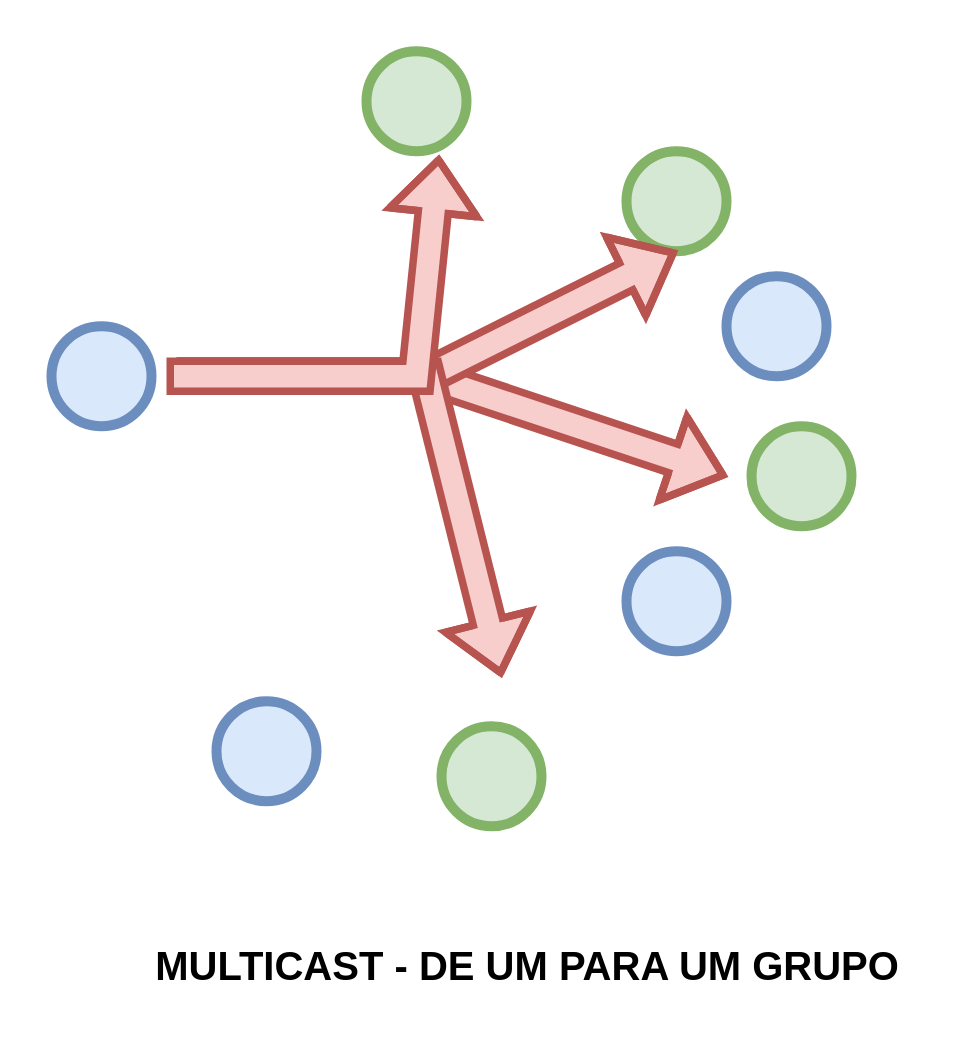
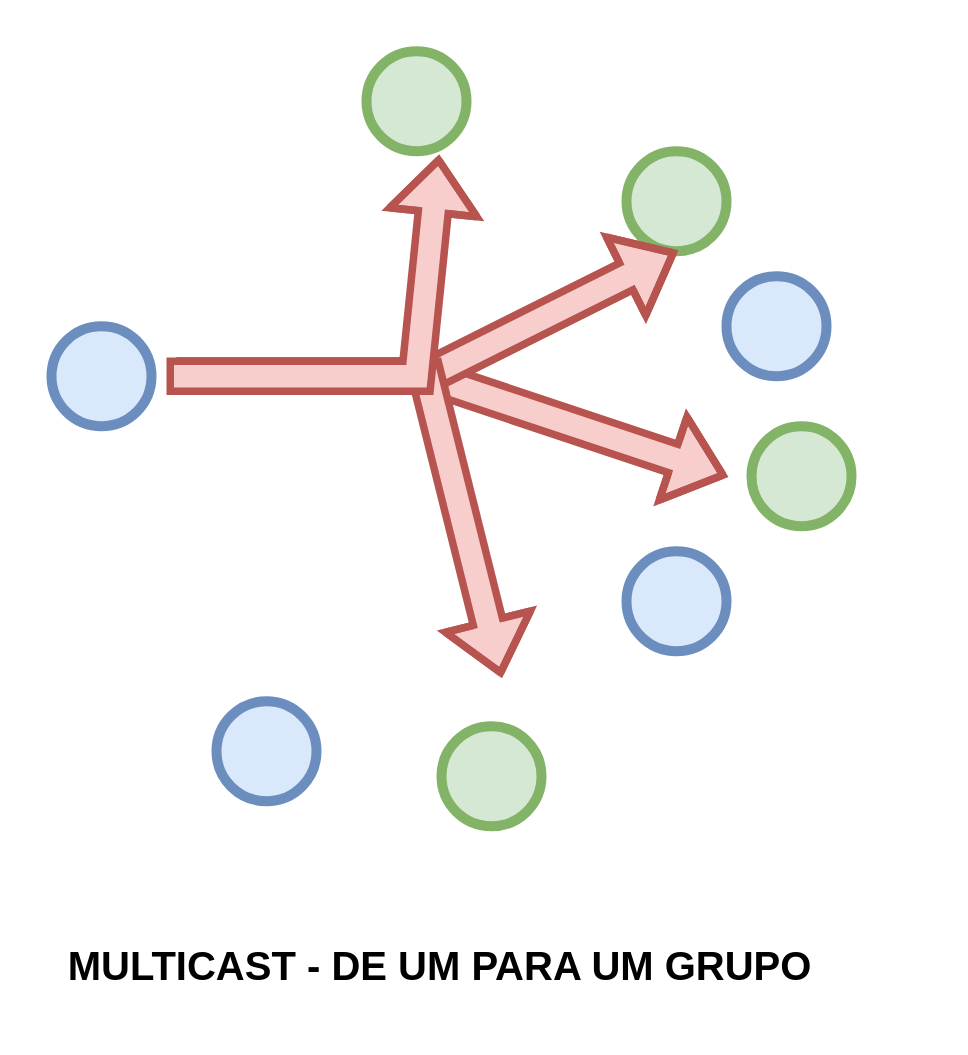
(533, 964) -> (445, 964)
